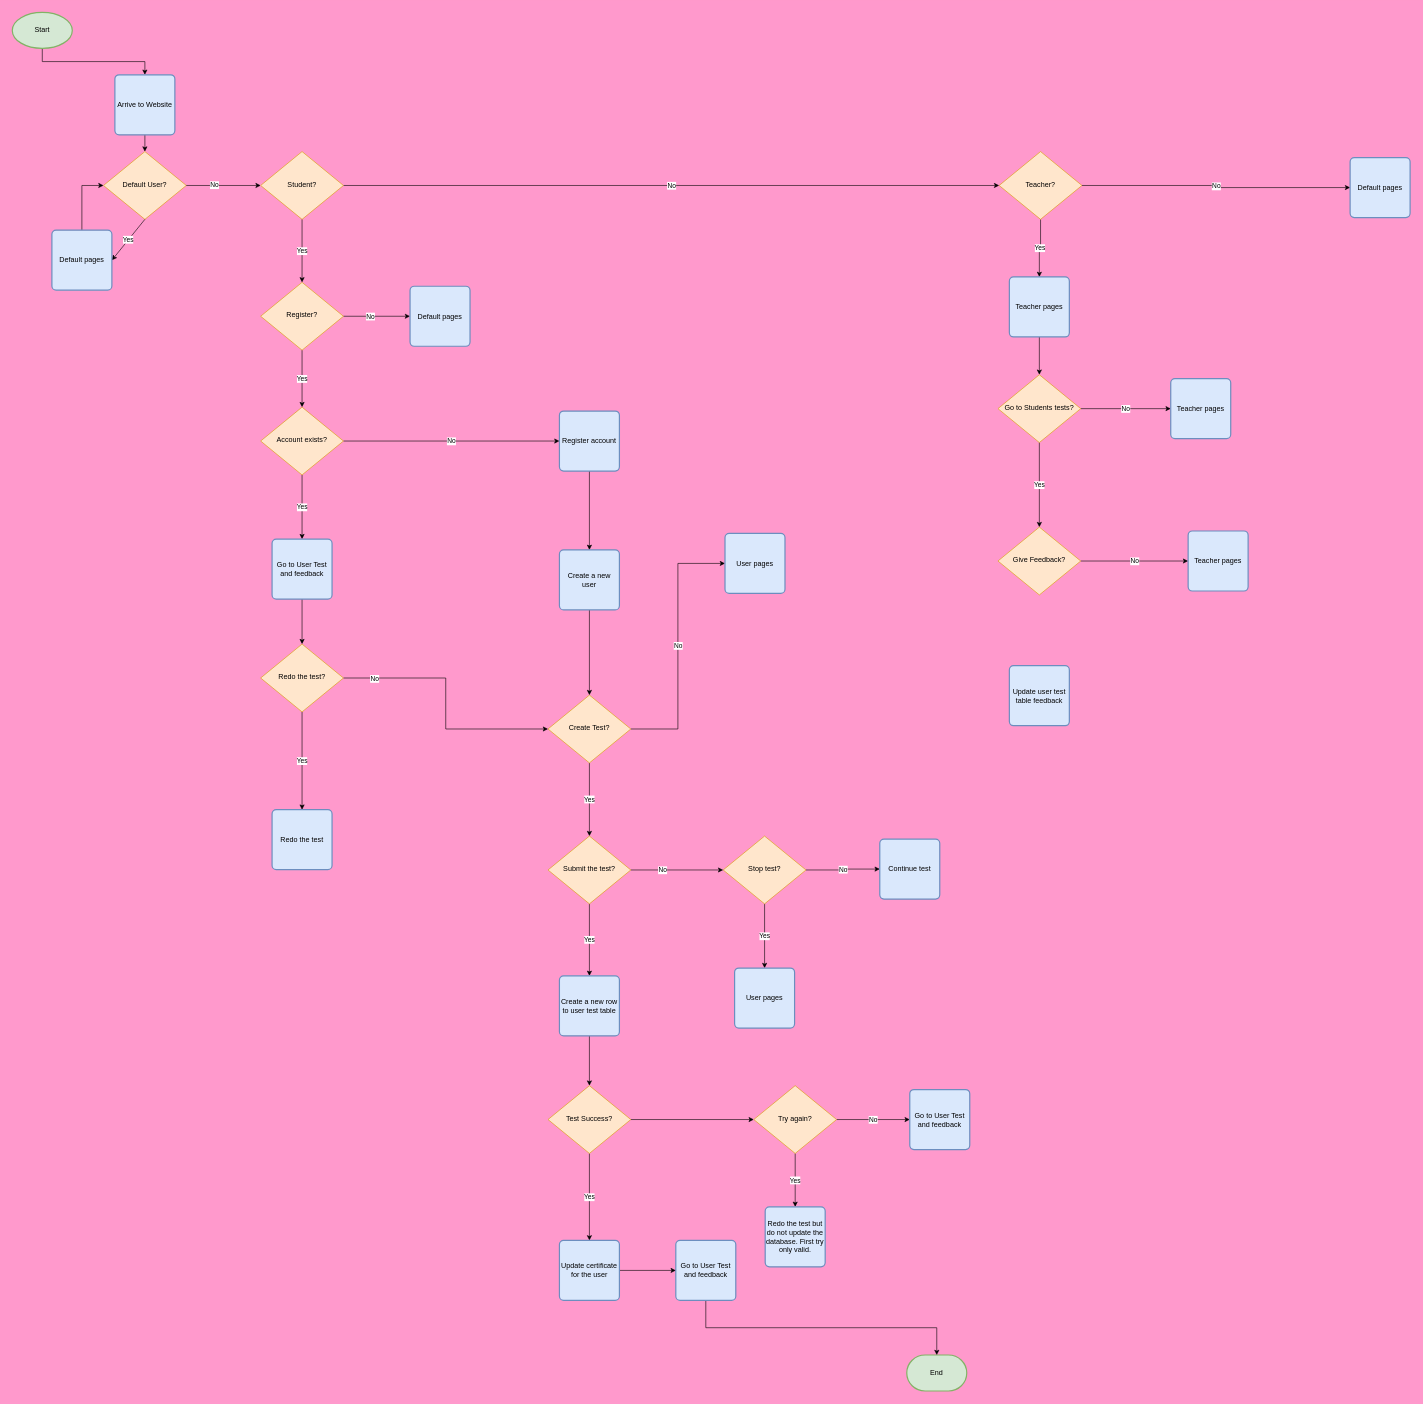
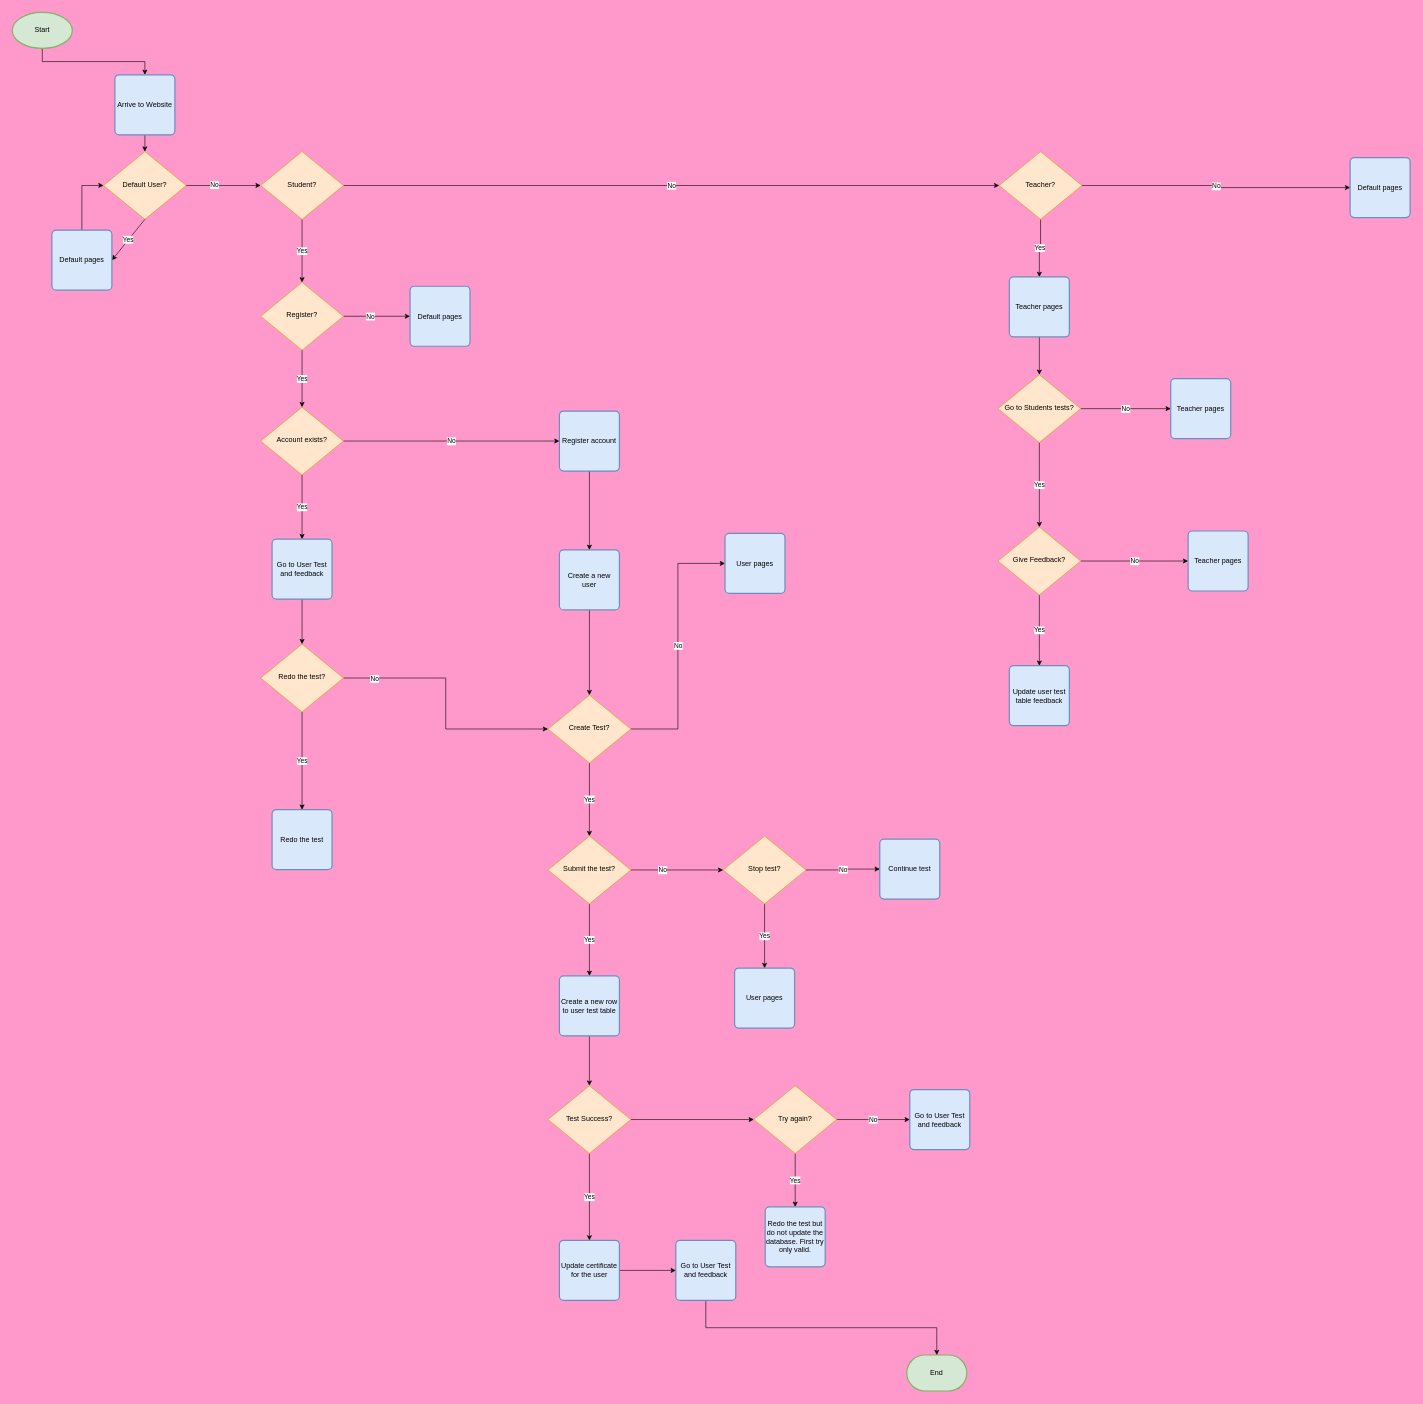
none -> (1040, 628)
